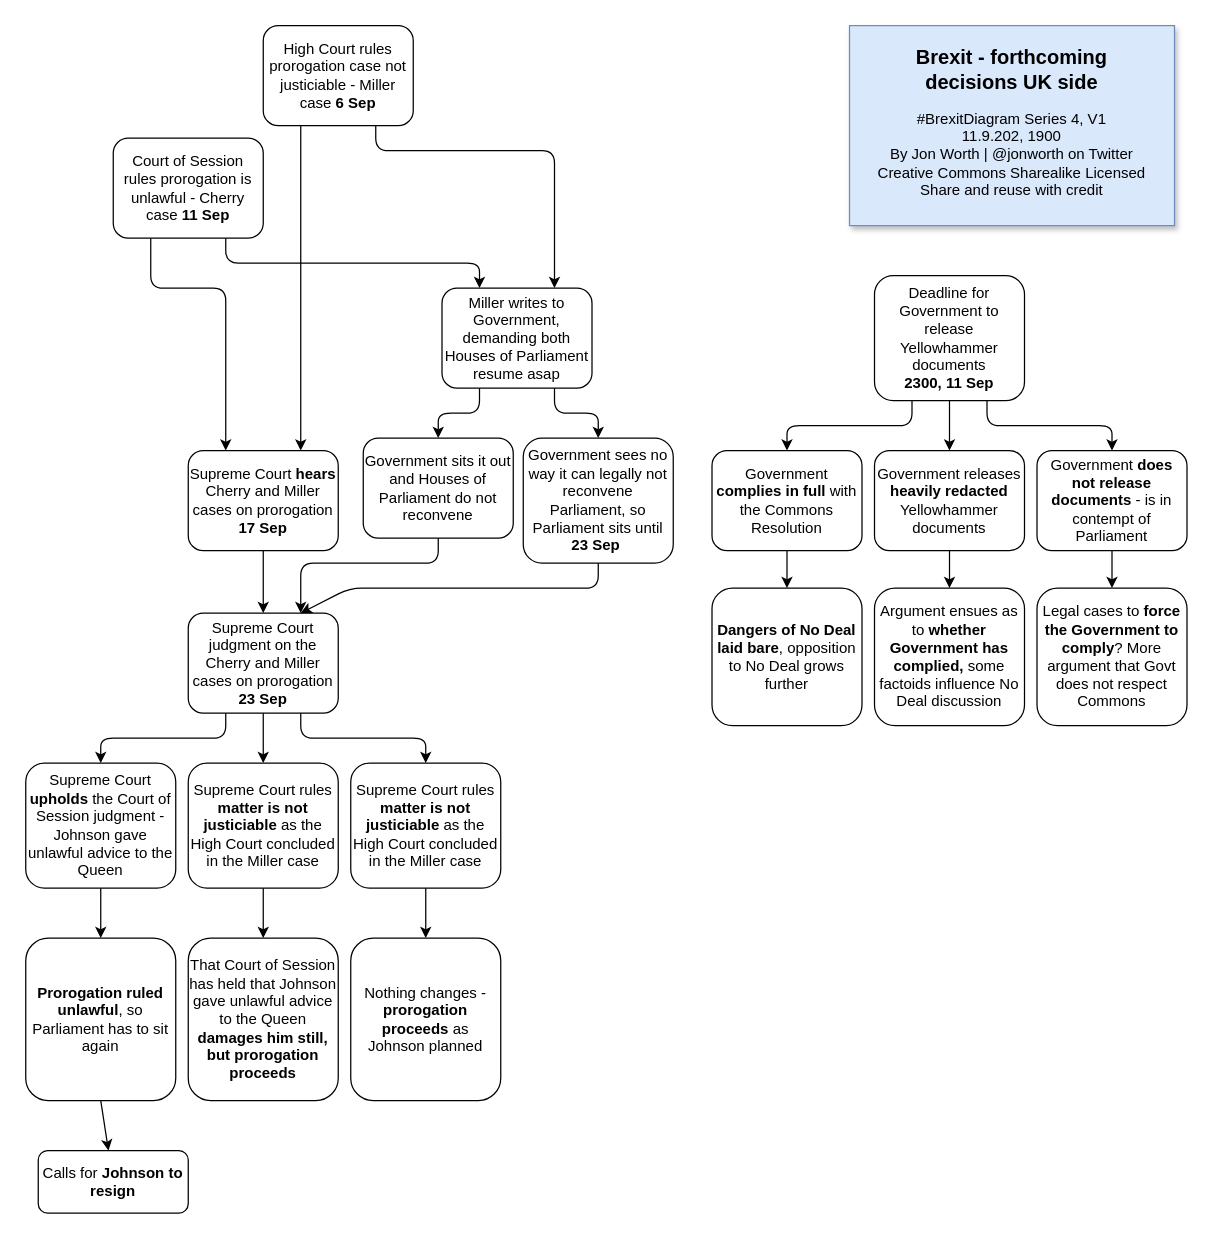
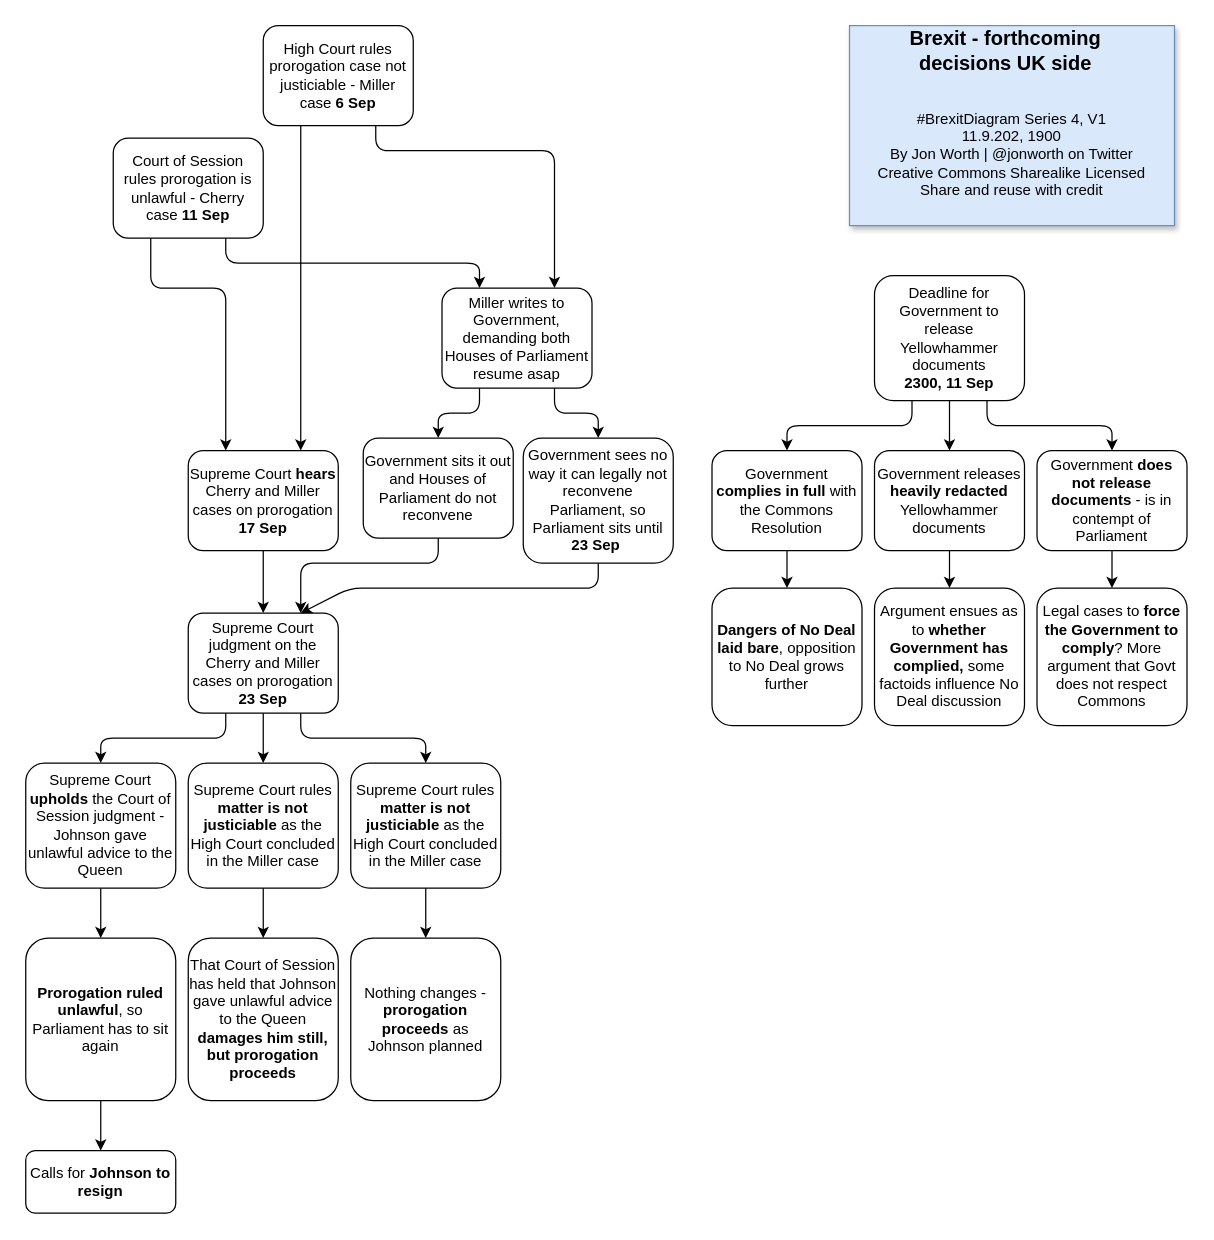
(1012, 69) -> (1006, 51)
(113, 1182) -> (101, 1182)
